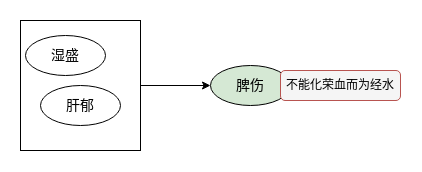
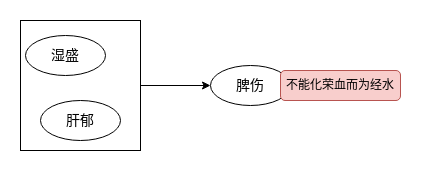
(251, 86) -> (251, 86)
(341, 86) -> (341, 86)
(81, 106) -> (81, 121)
